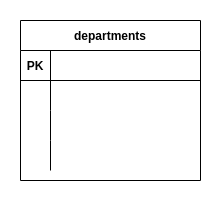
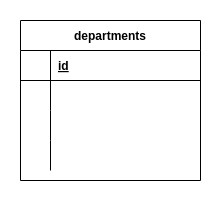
(36, 66) -> none
none -> (126, 66)
